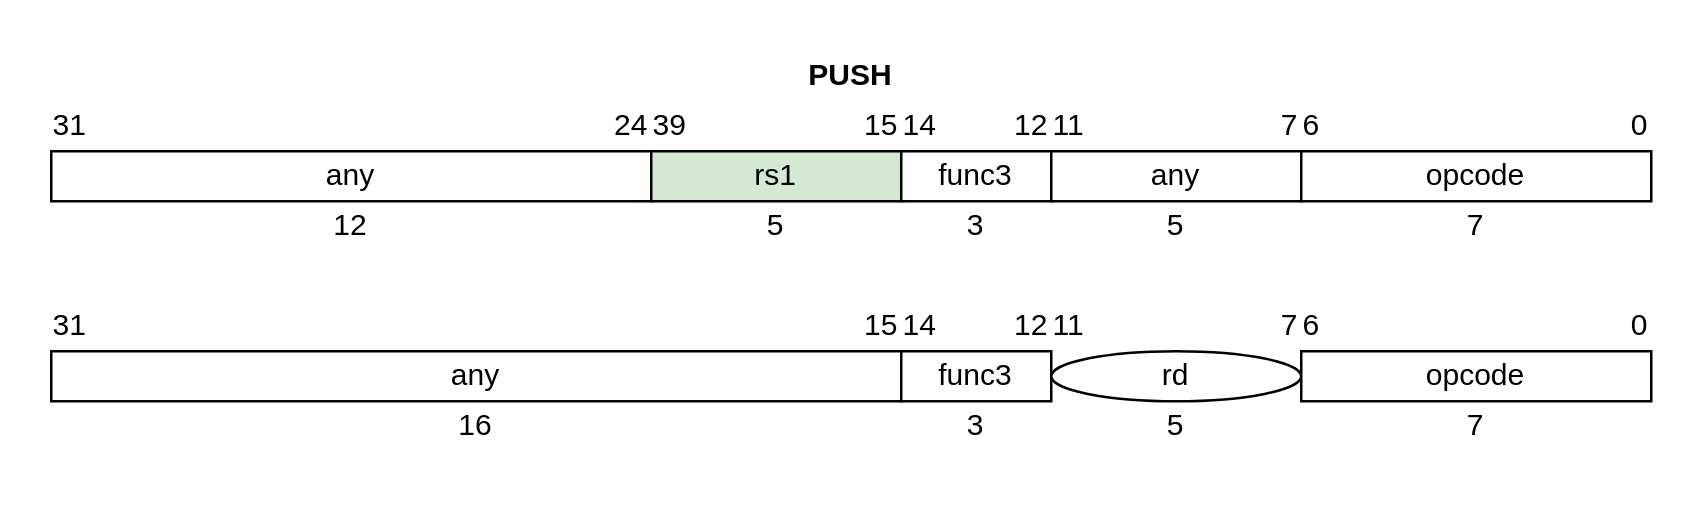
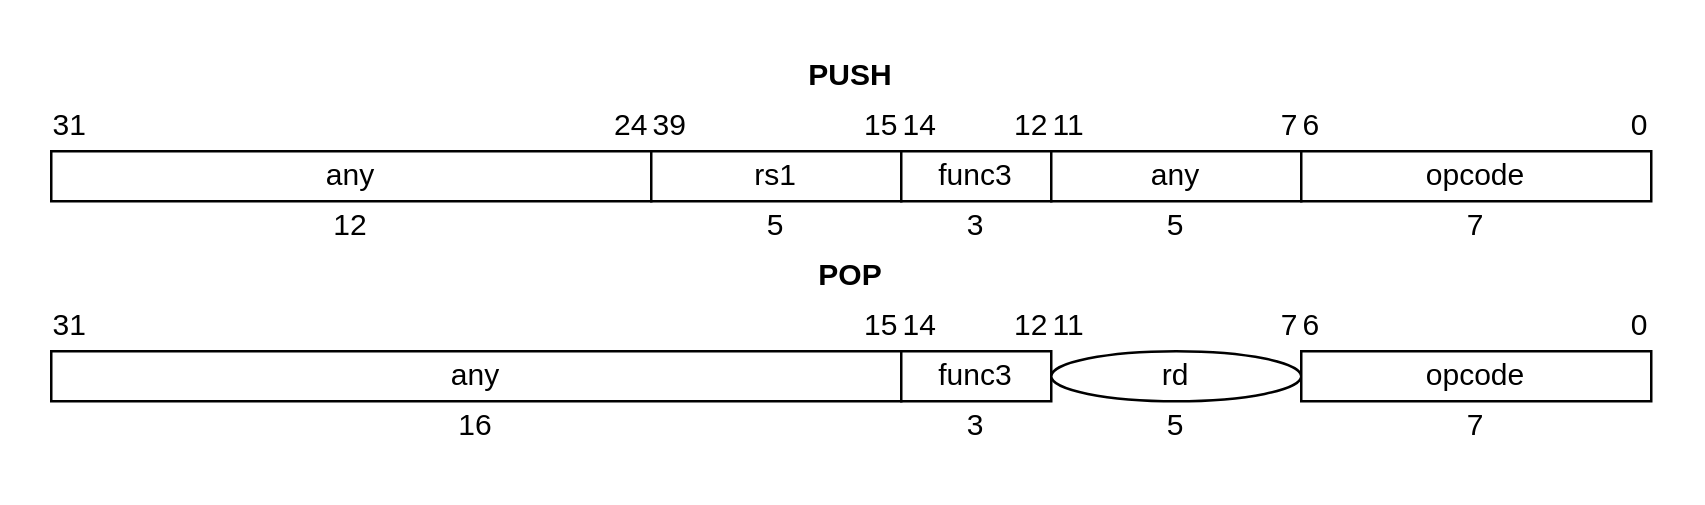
(776, 176) -> (776, 176)
none -> (851, 276)
